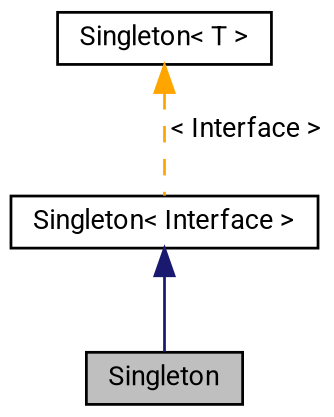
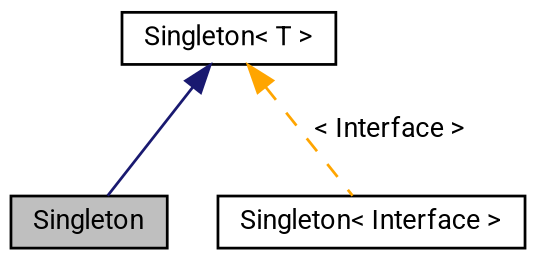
(164, 314) -> (150, 141)
